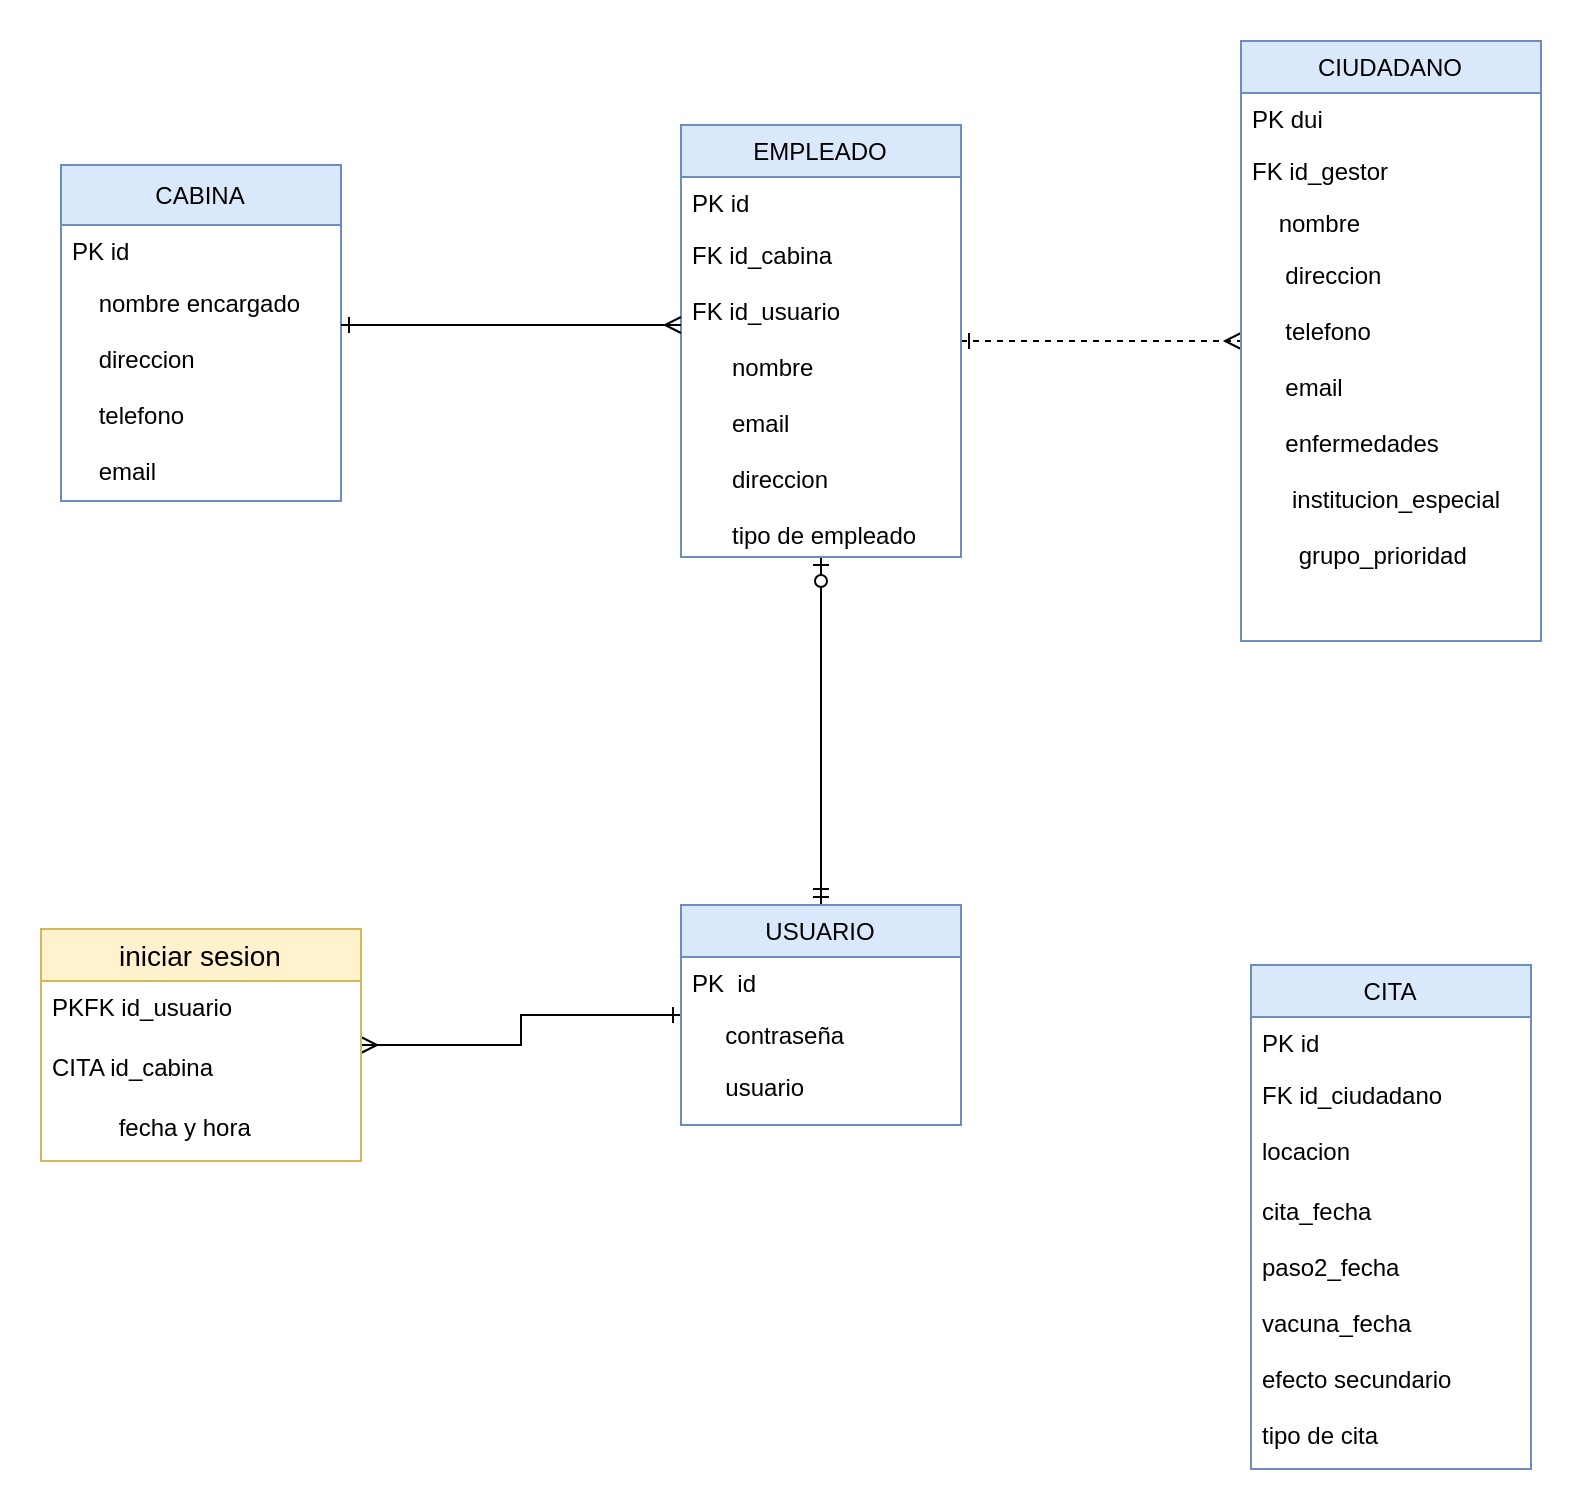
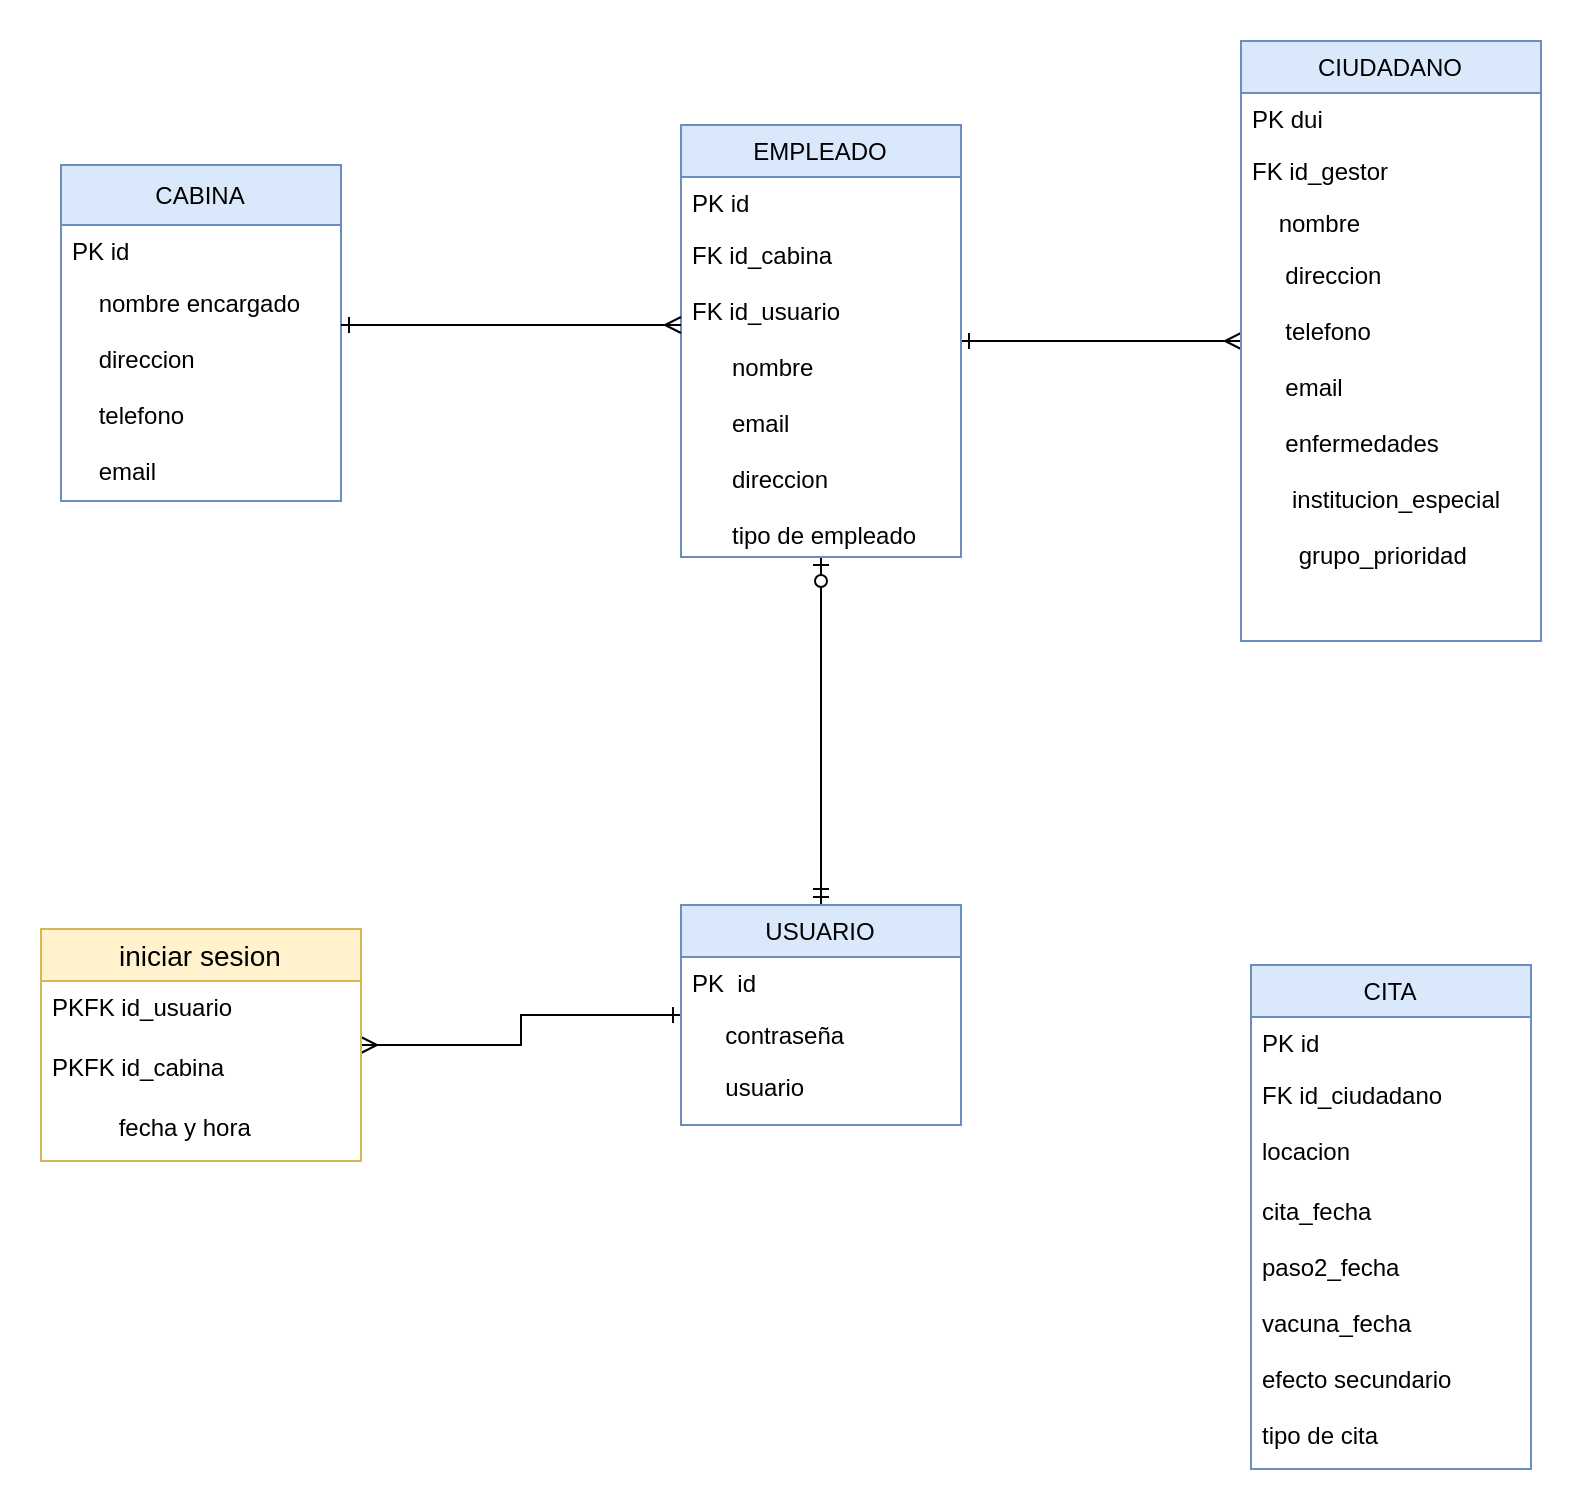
(1101, 341) -> (1101, 341)
(137, 1068) -> (137, 1068)
